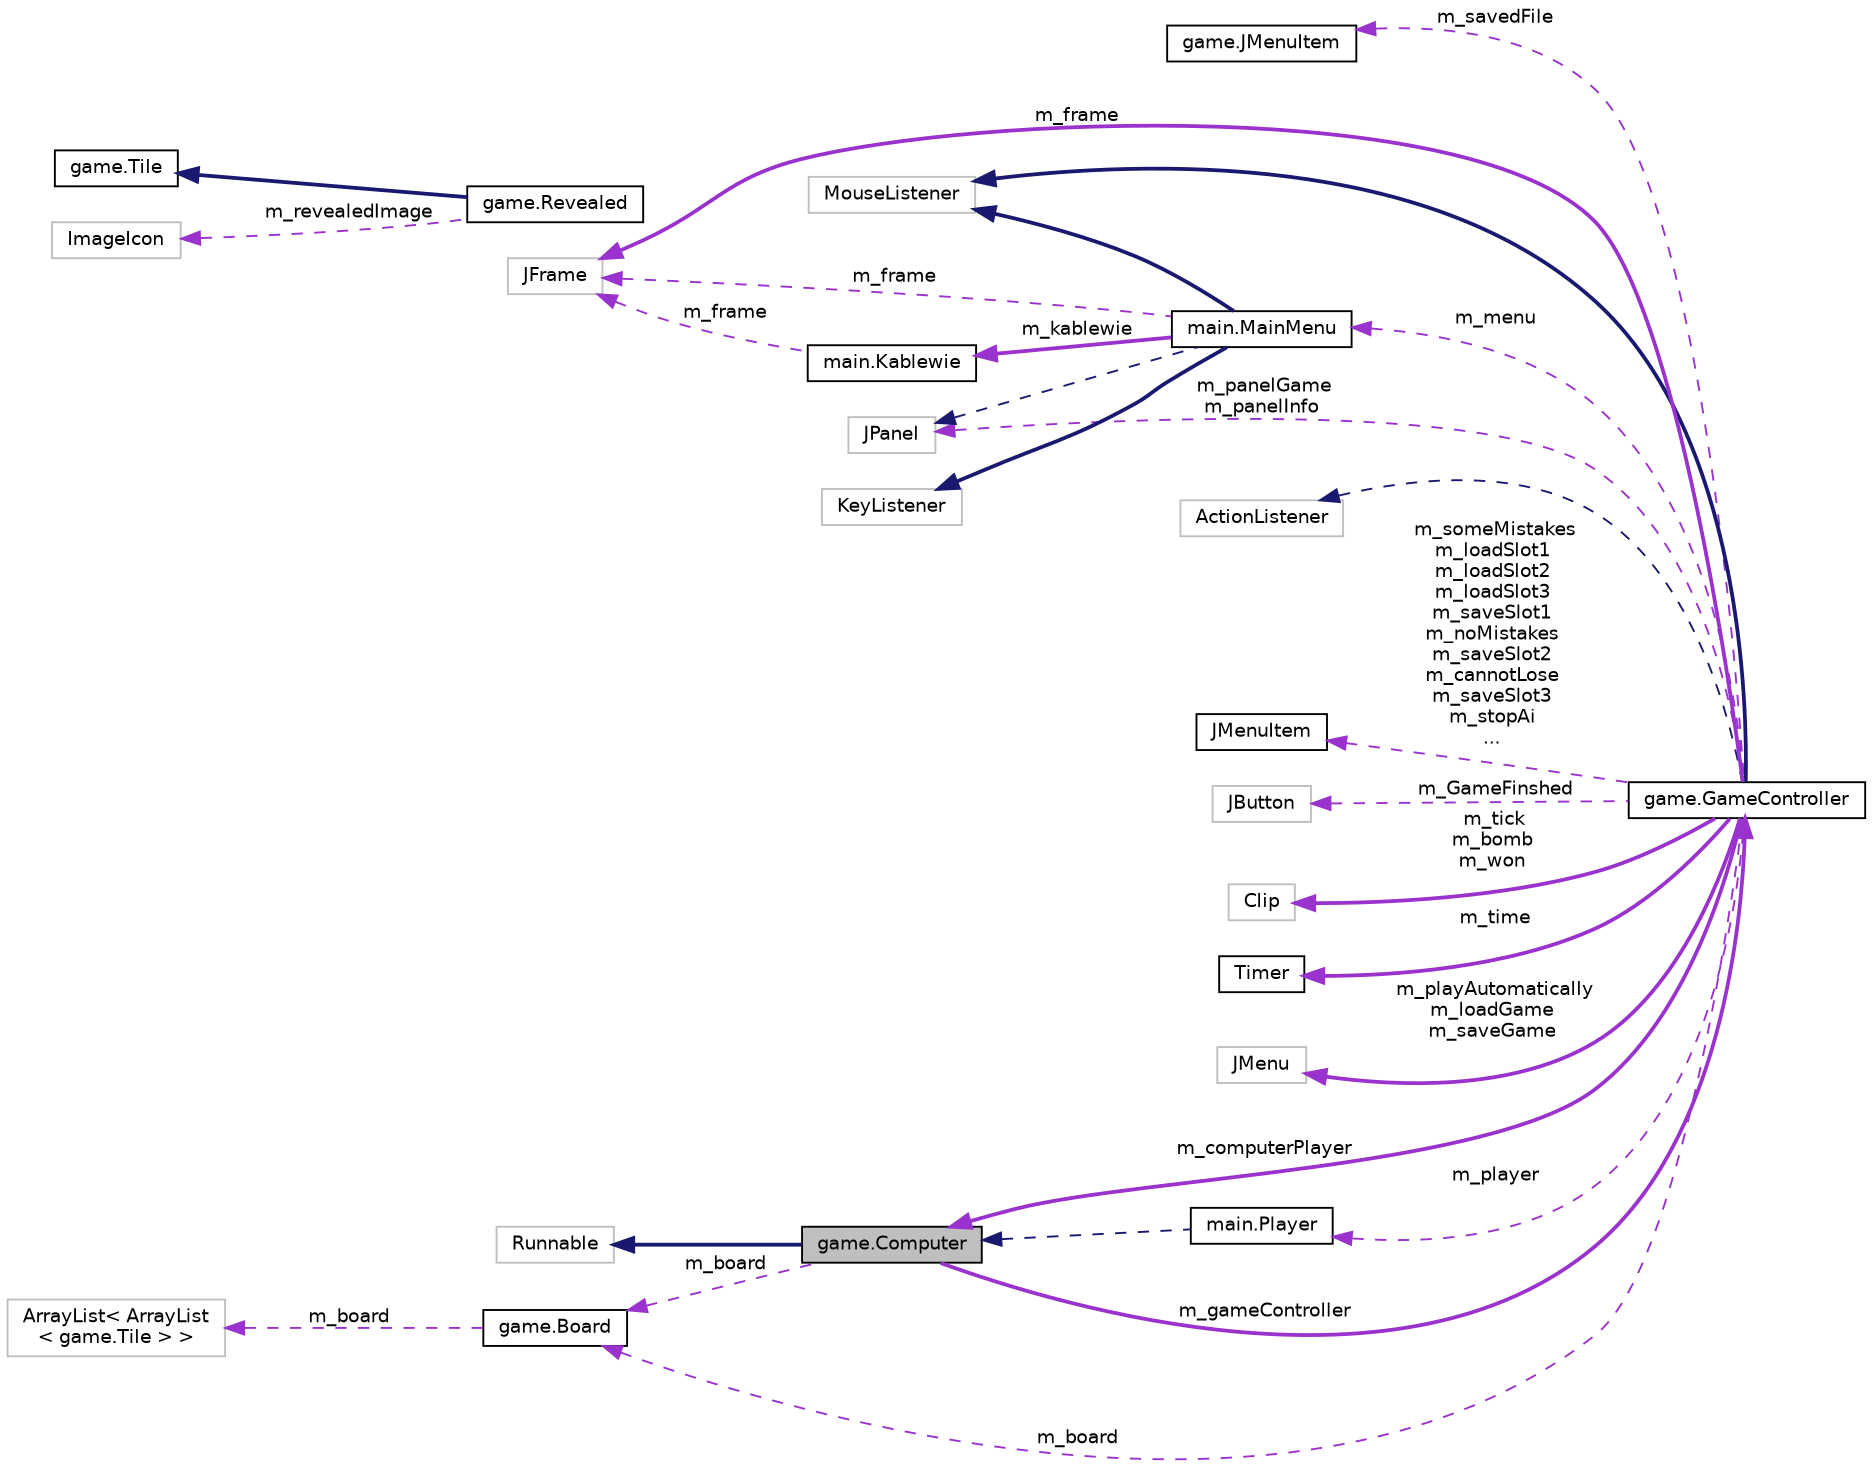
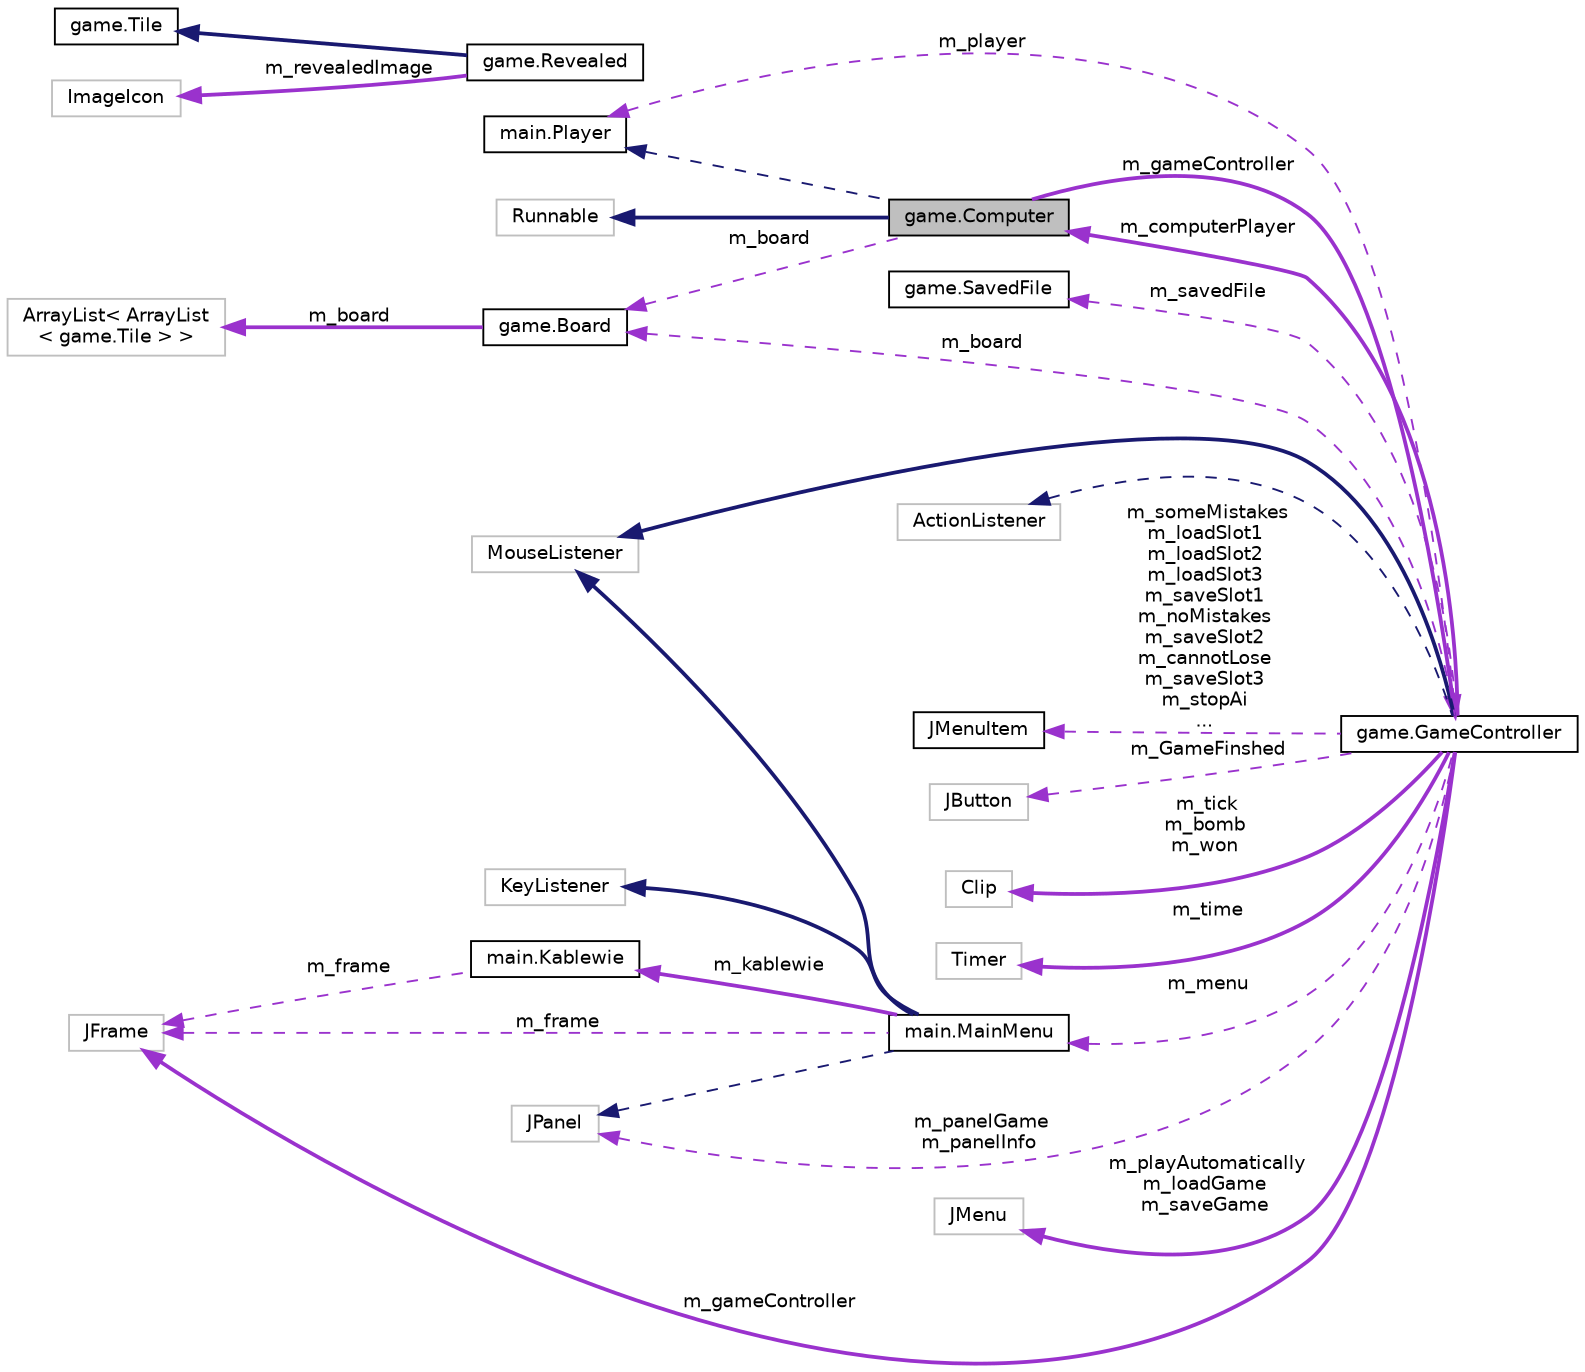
(1262, 44) -> (979, 289)
(1074, 116) -> (766, 1302)
(334, 231) -> (334, 88)
(1262, 974) -> (979, 961)
(1096, 1234) -> (767, 176)
(364, 1328) -> (364, 327)
